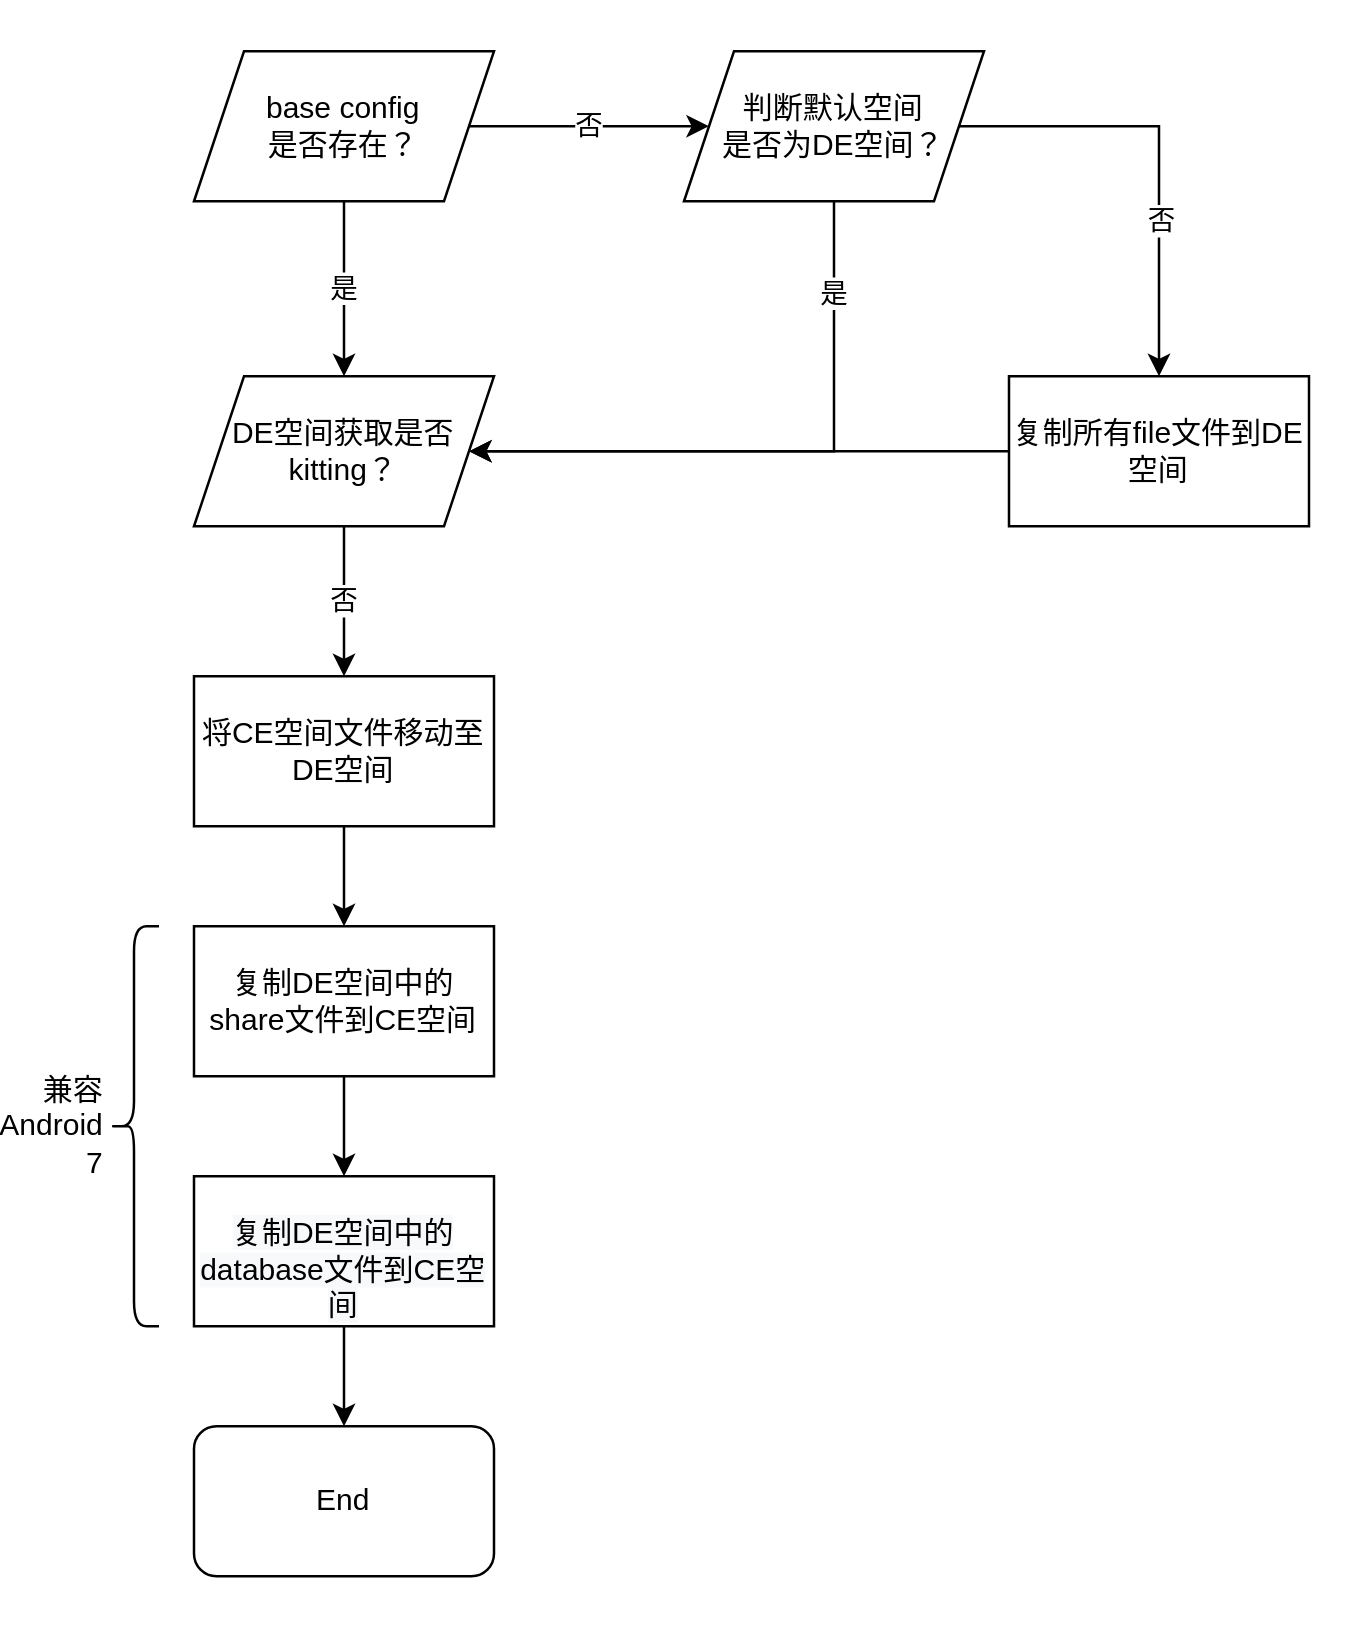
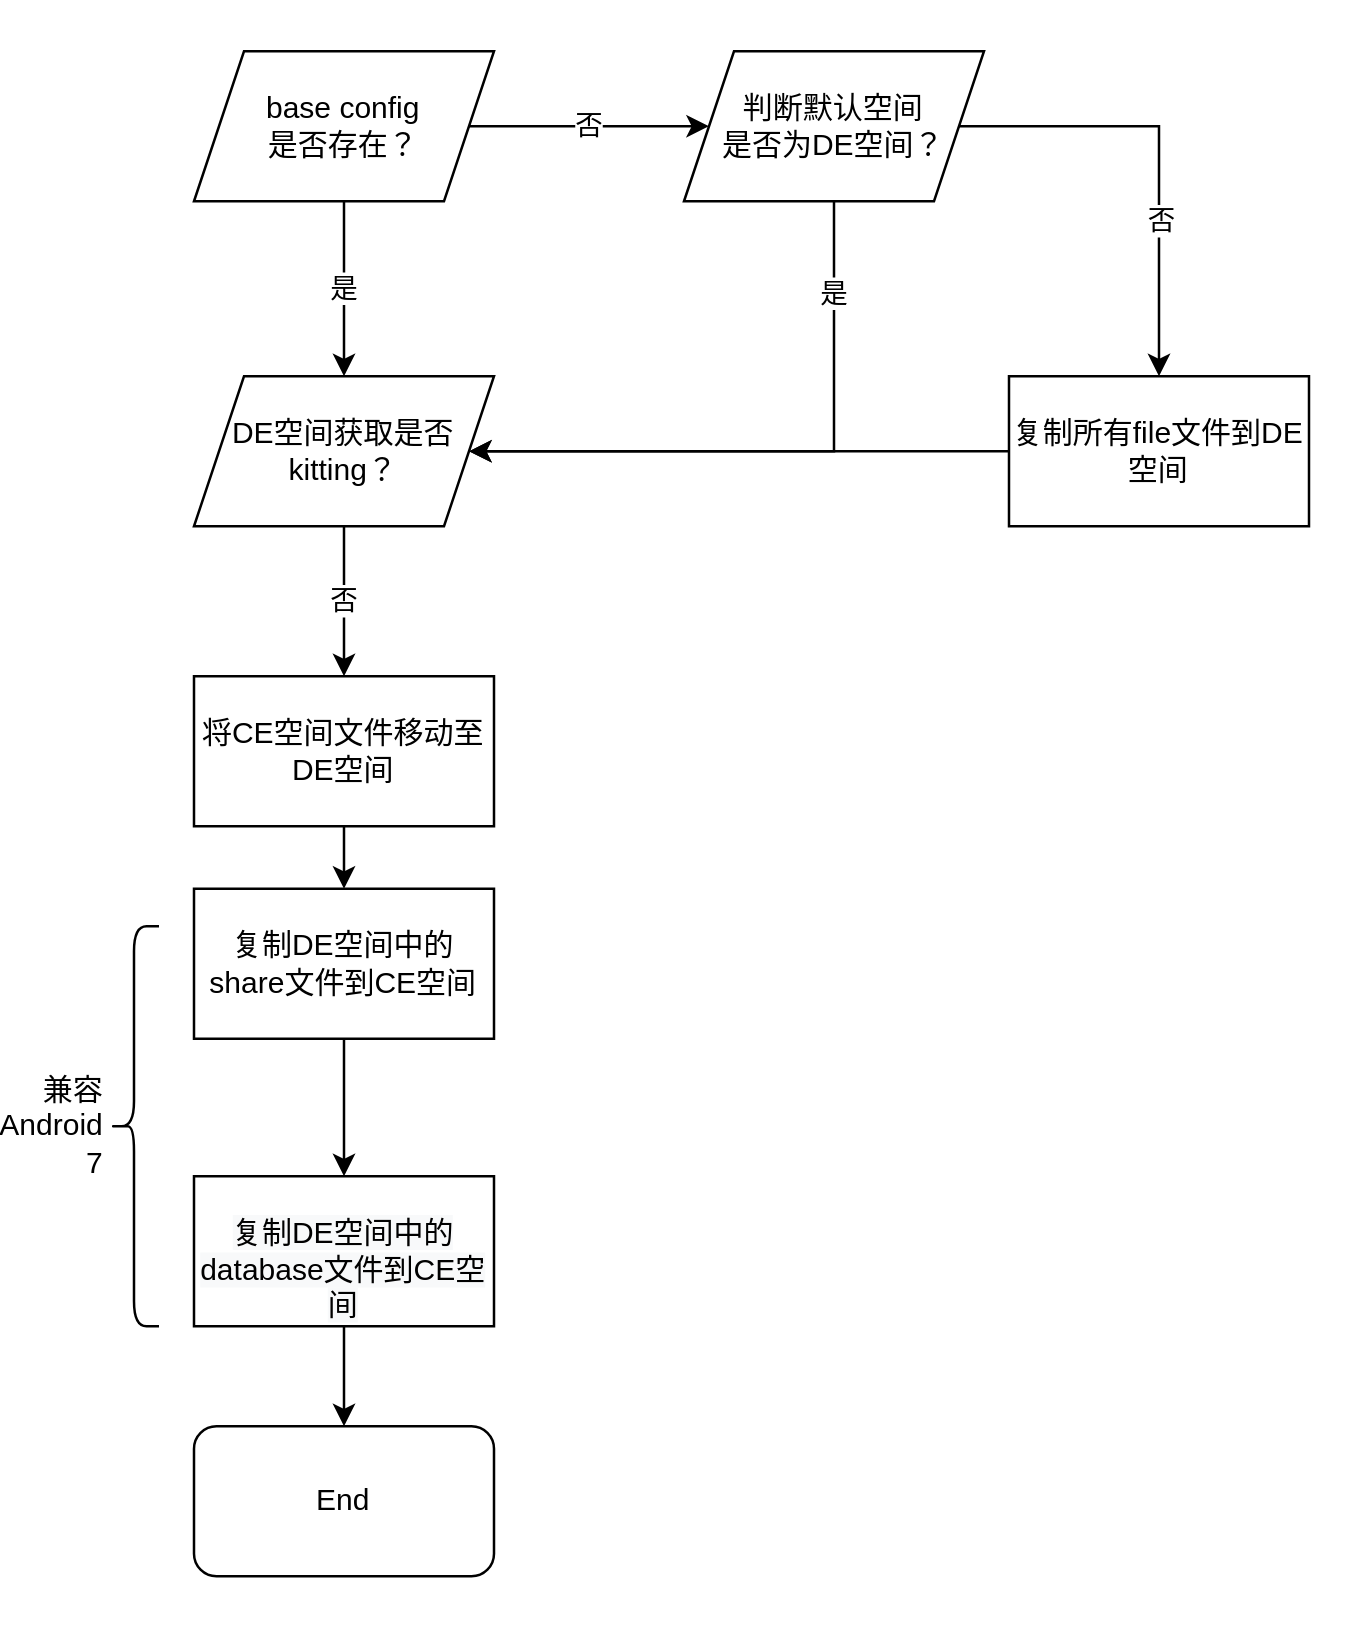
(344, 1001) -> (344, 964)
